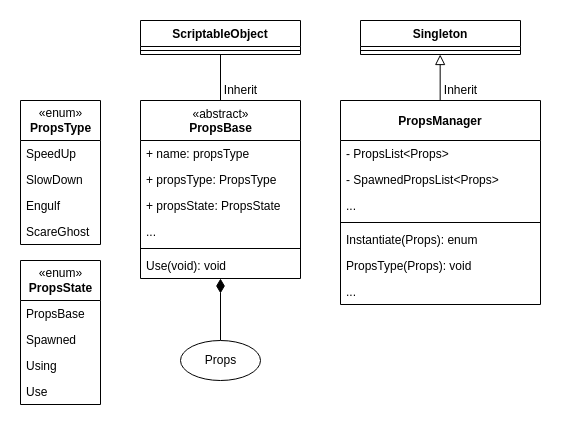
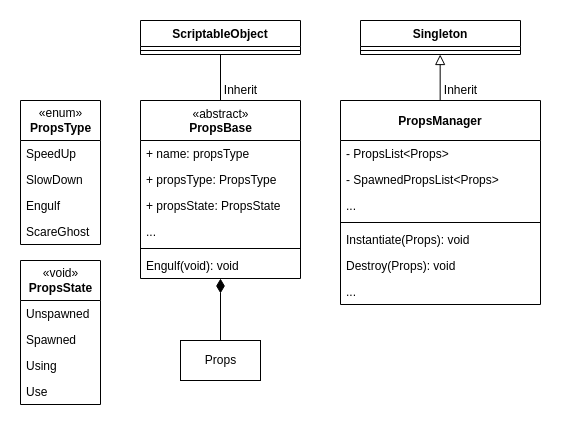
(422, 240) -> (420, 240)
(190, 266) -> (199, 266)
(415, 266) -> (409, 266)
(61, 281) -> (61, 281)
(56, 314) -> (56, 314)
(221, 361) -> (221, 361)
